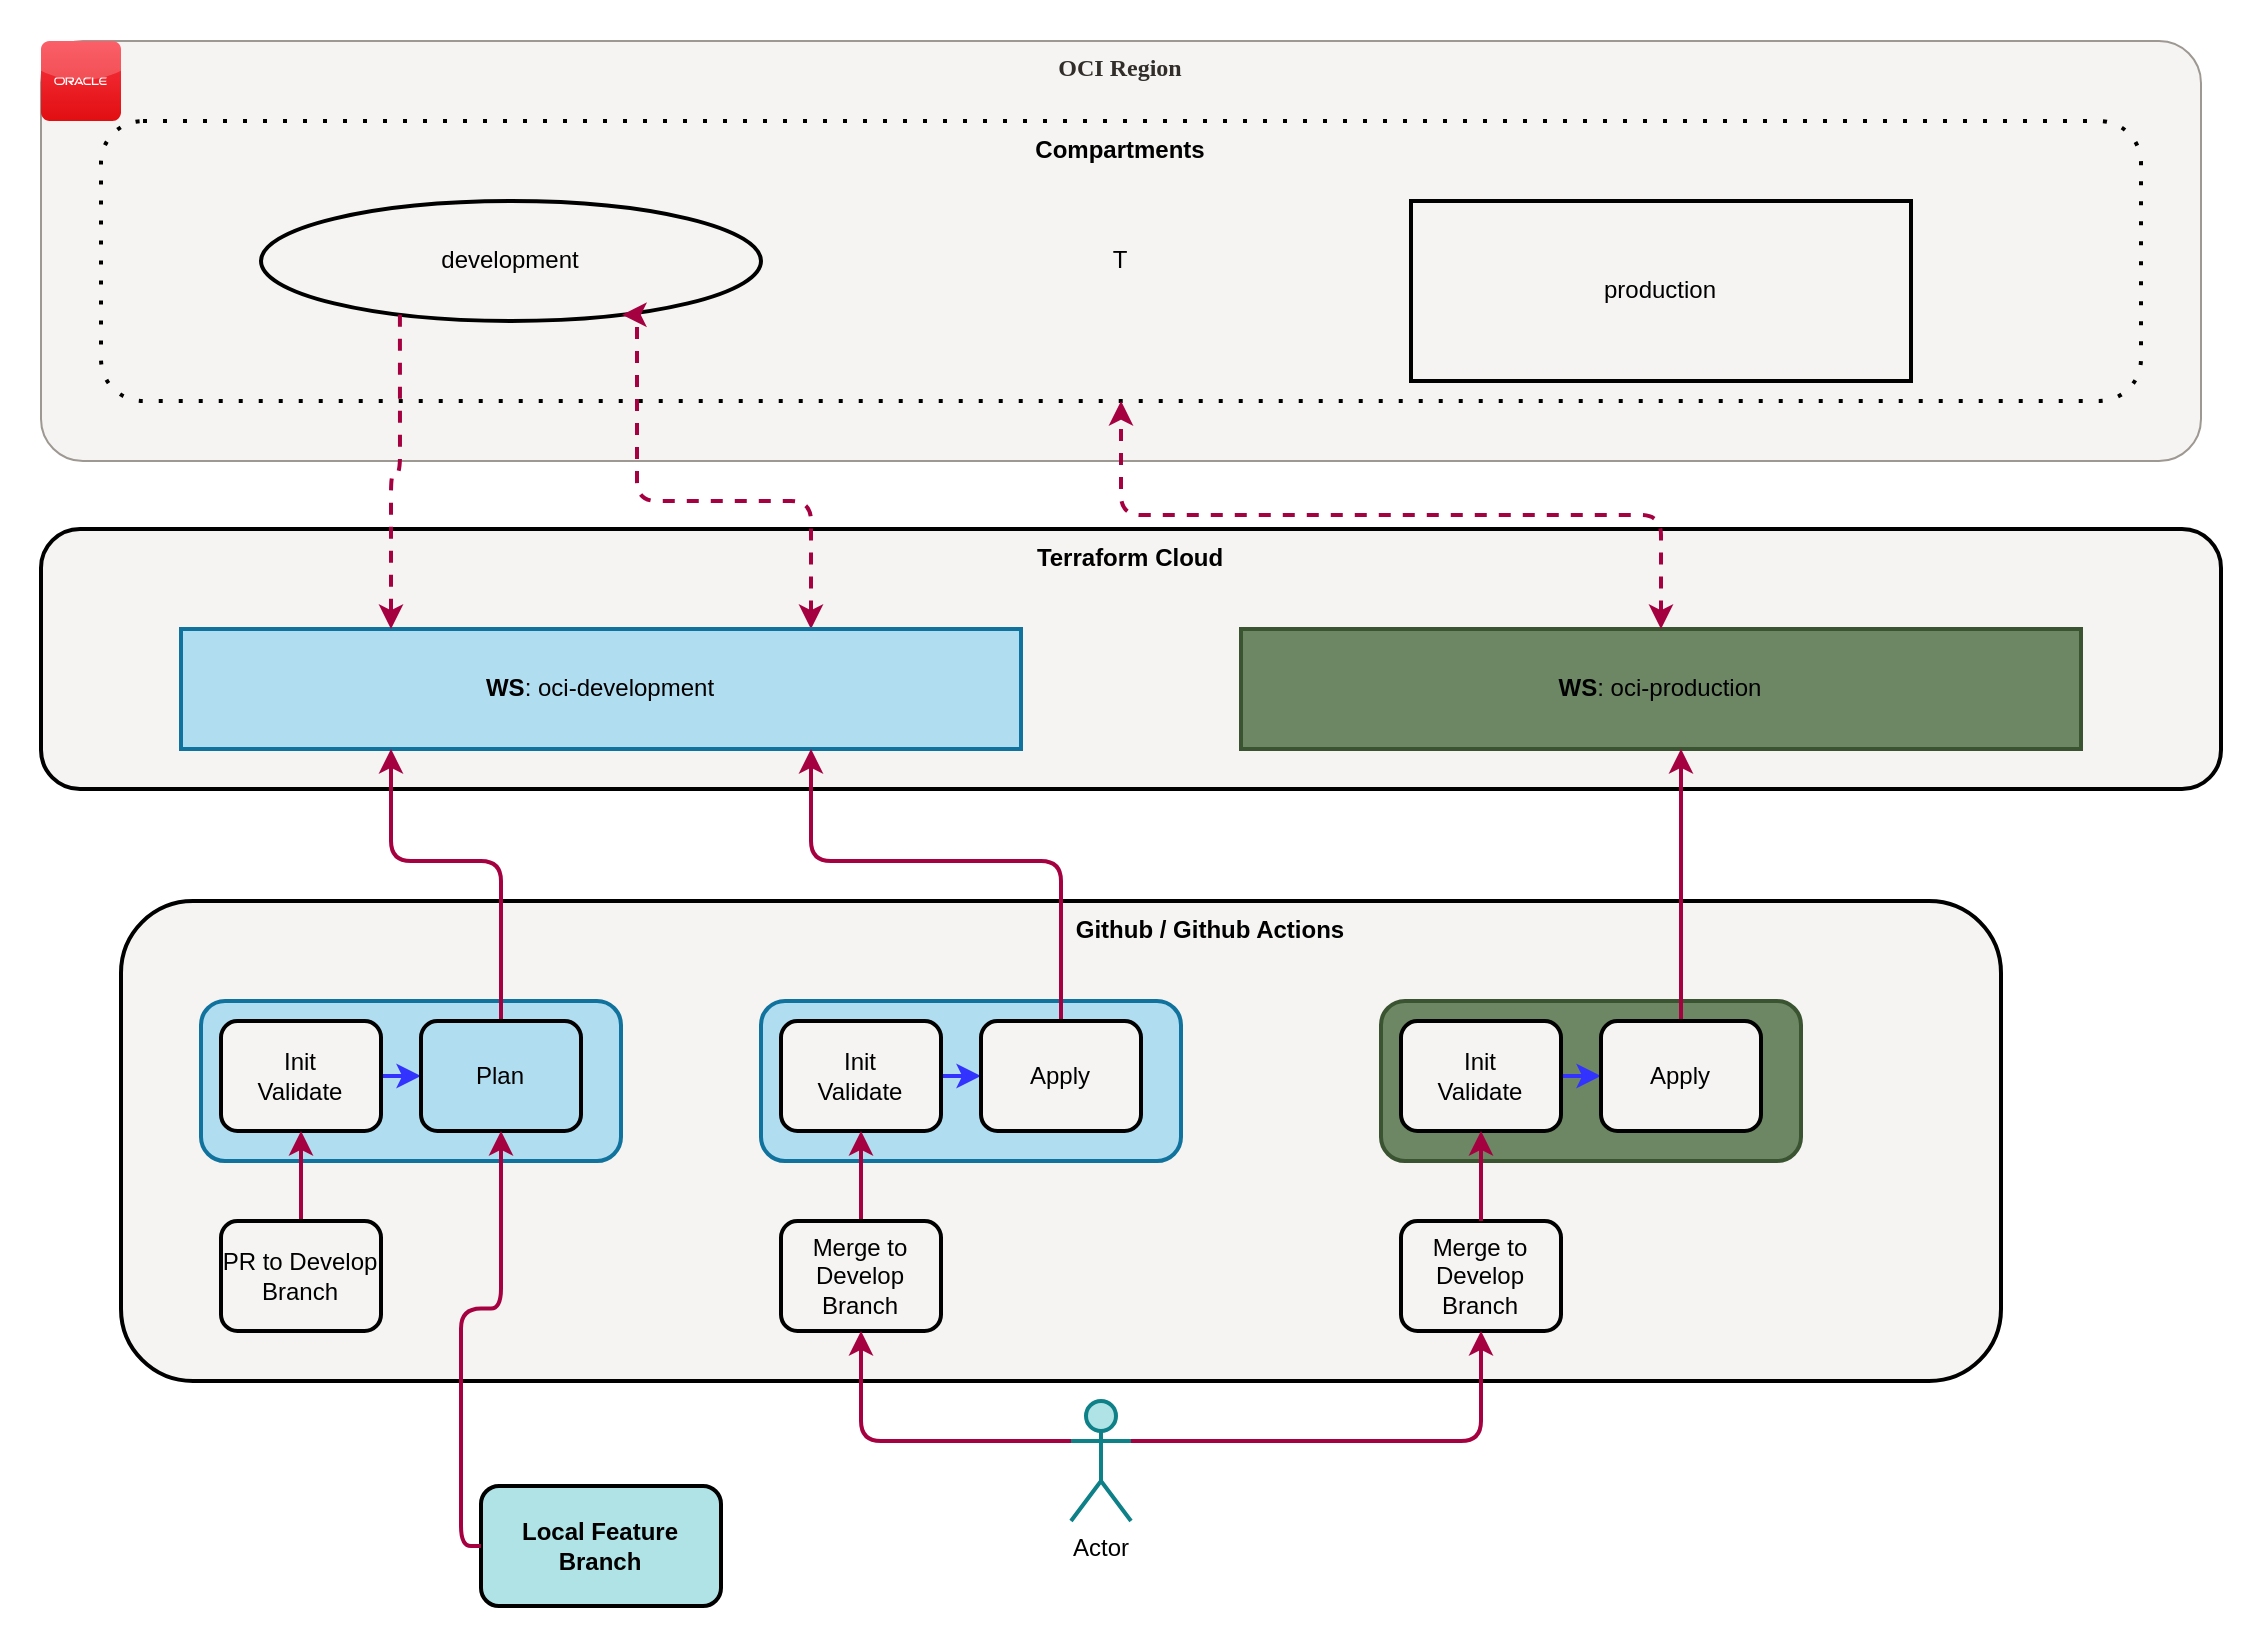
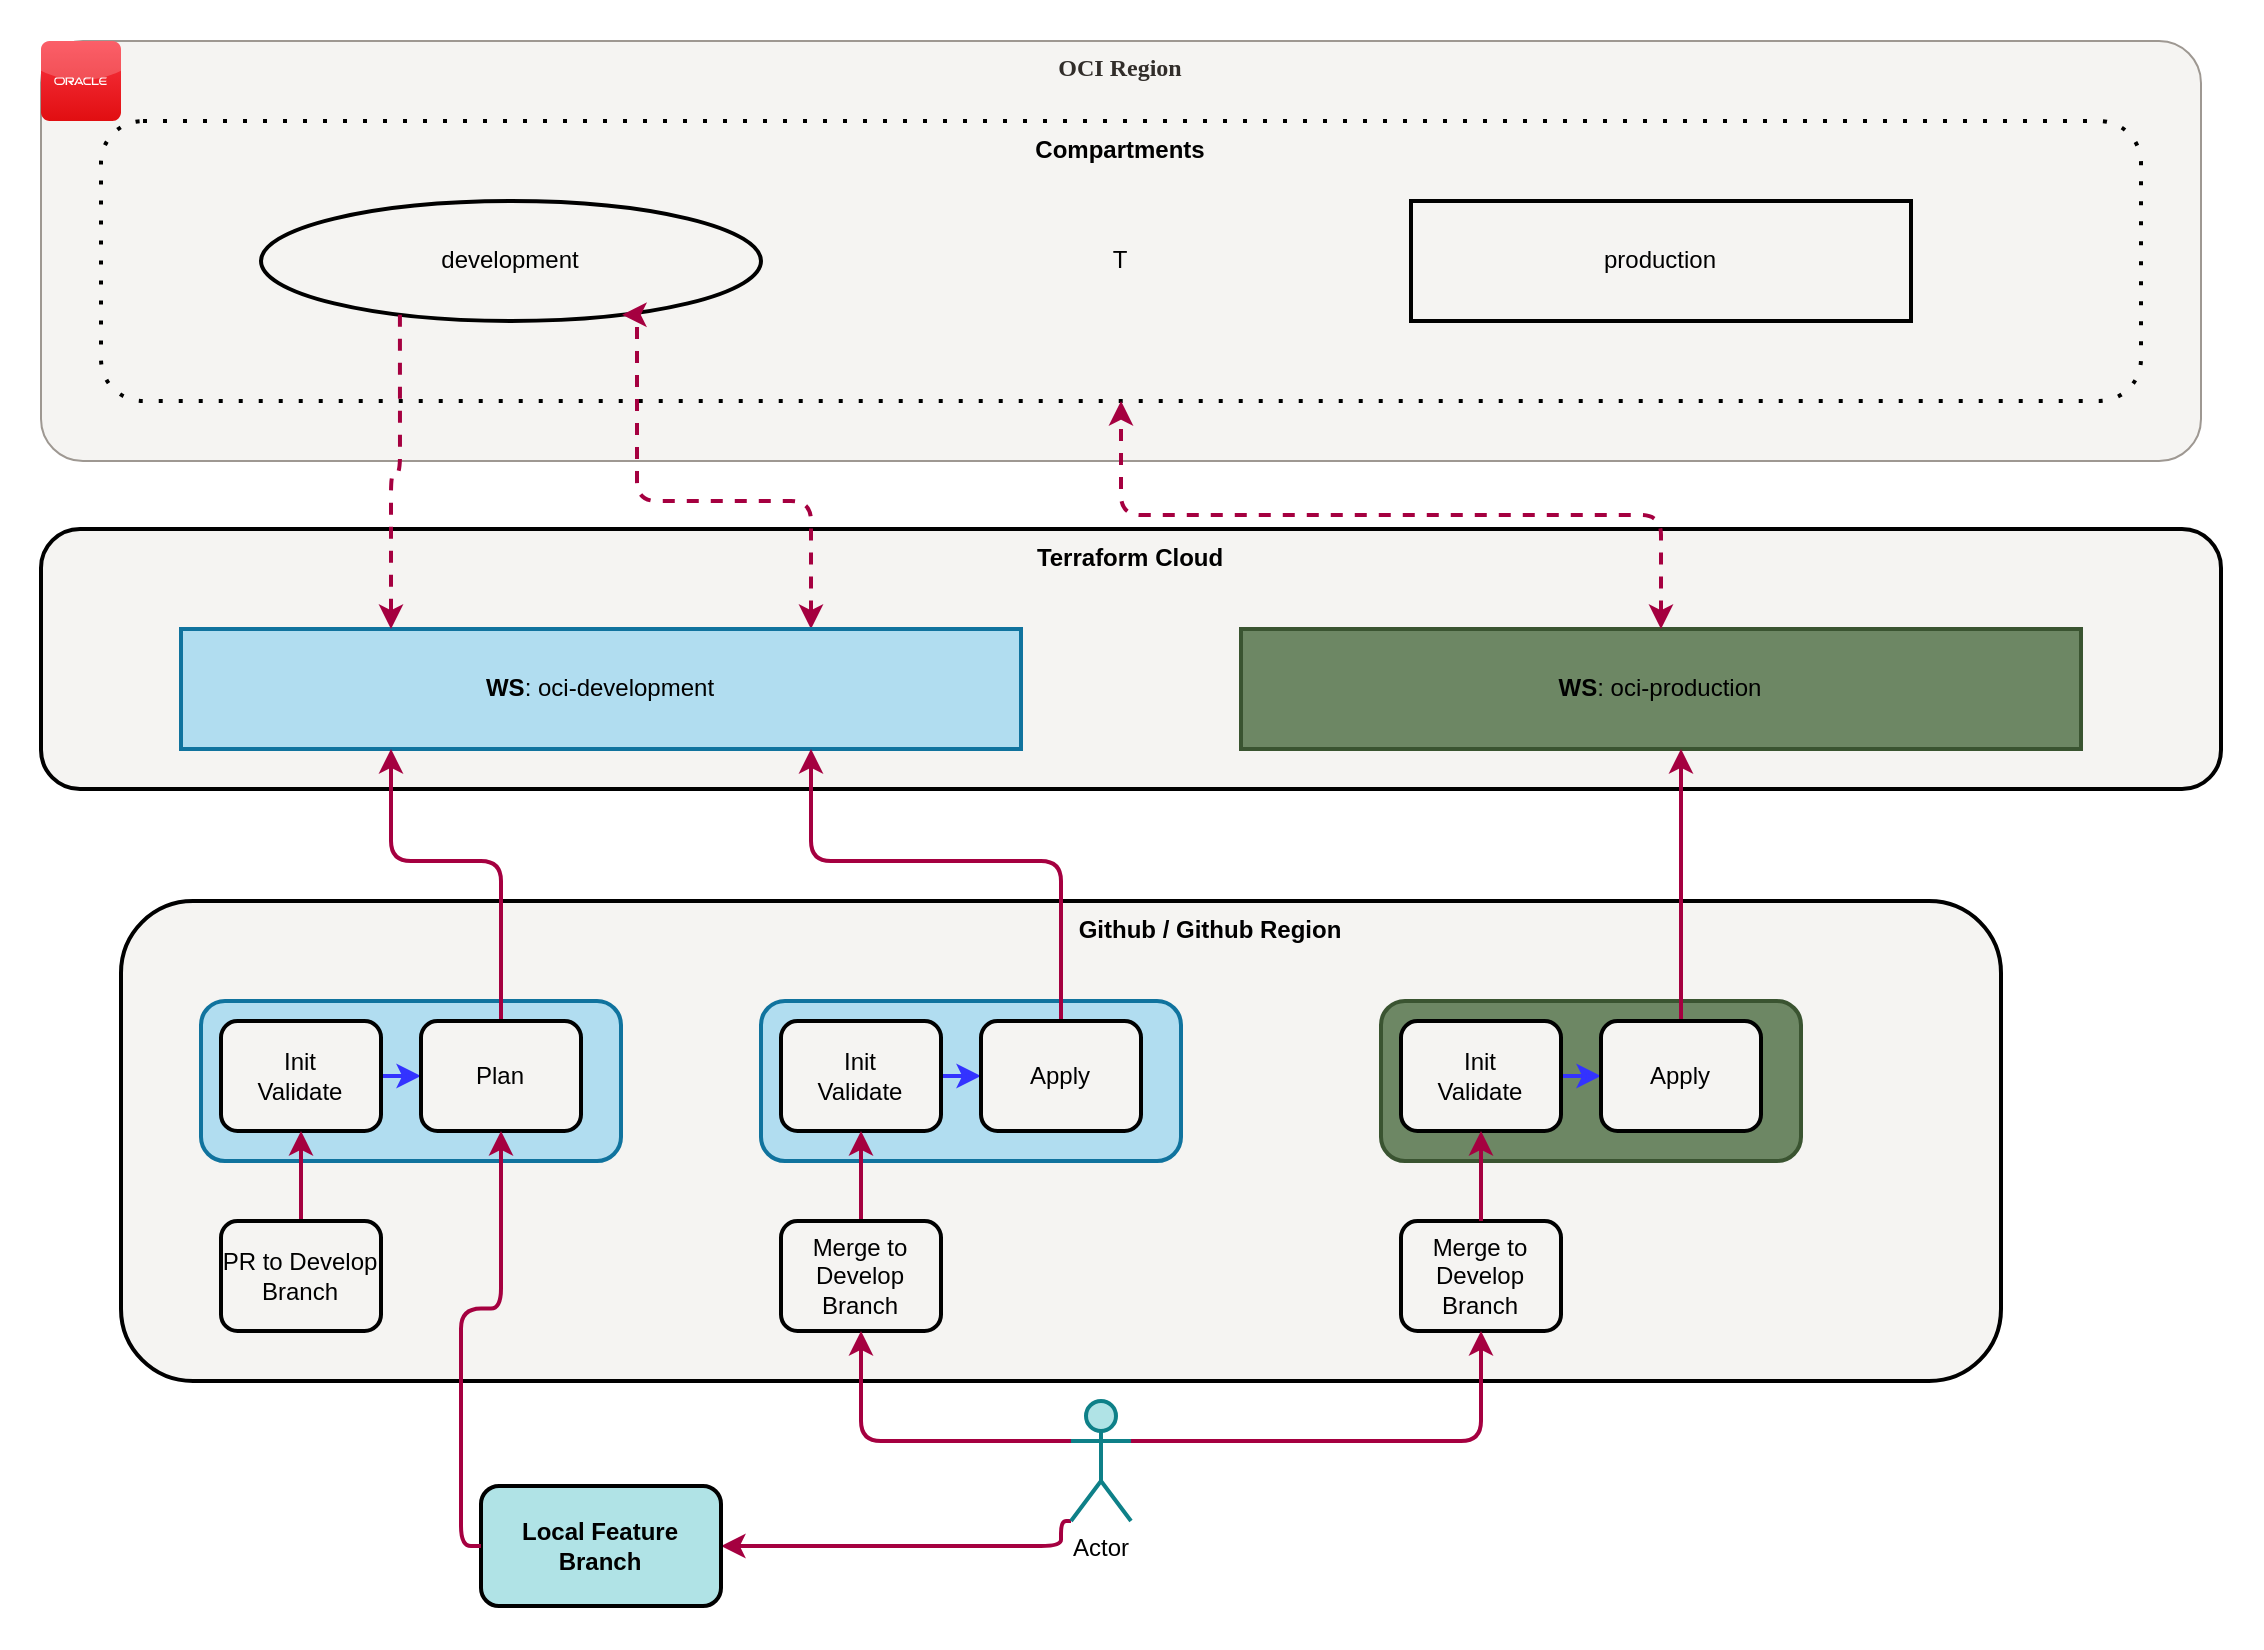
(1661, 291) -> (1661, 261)
(1211, 931) -> (1211, 931)
(501, 1076) -> (501, 1076)
none -> (909, 1546)
